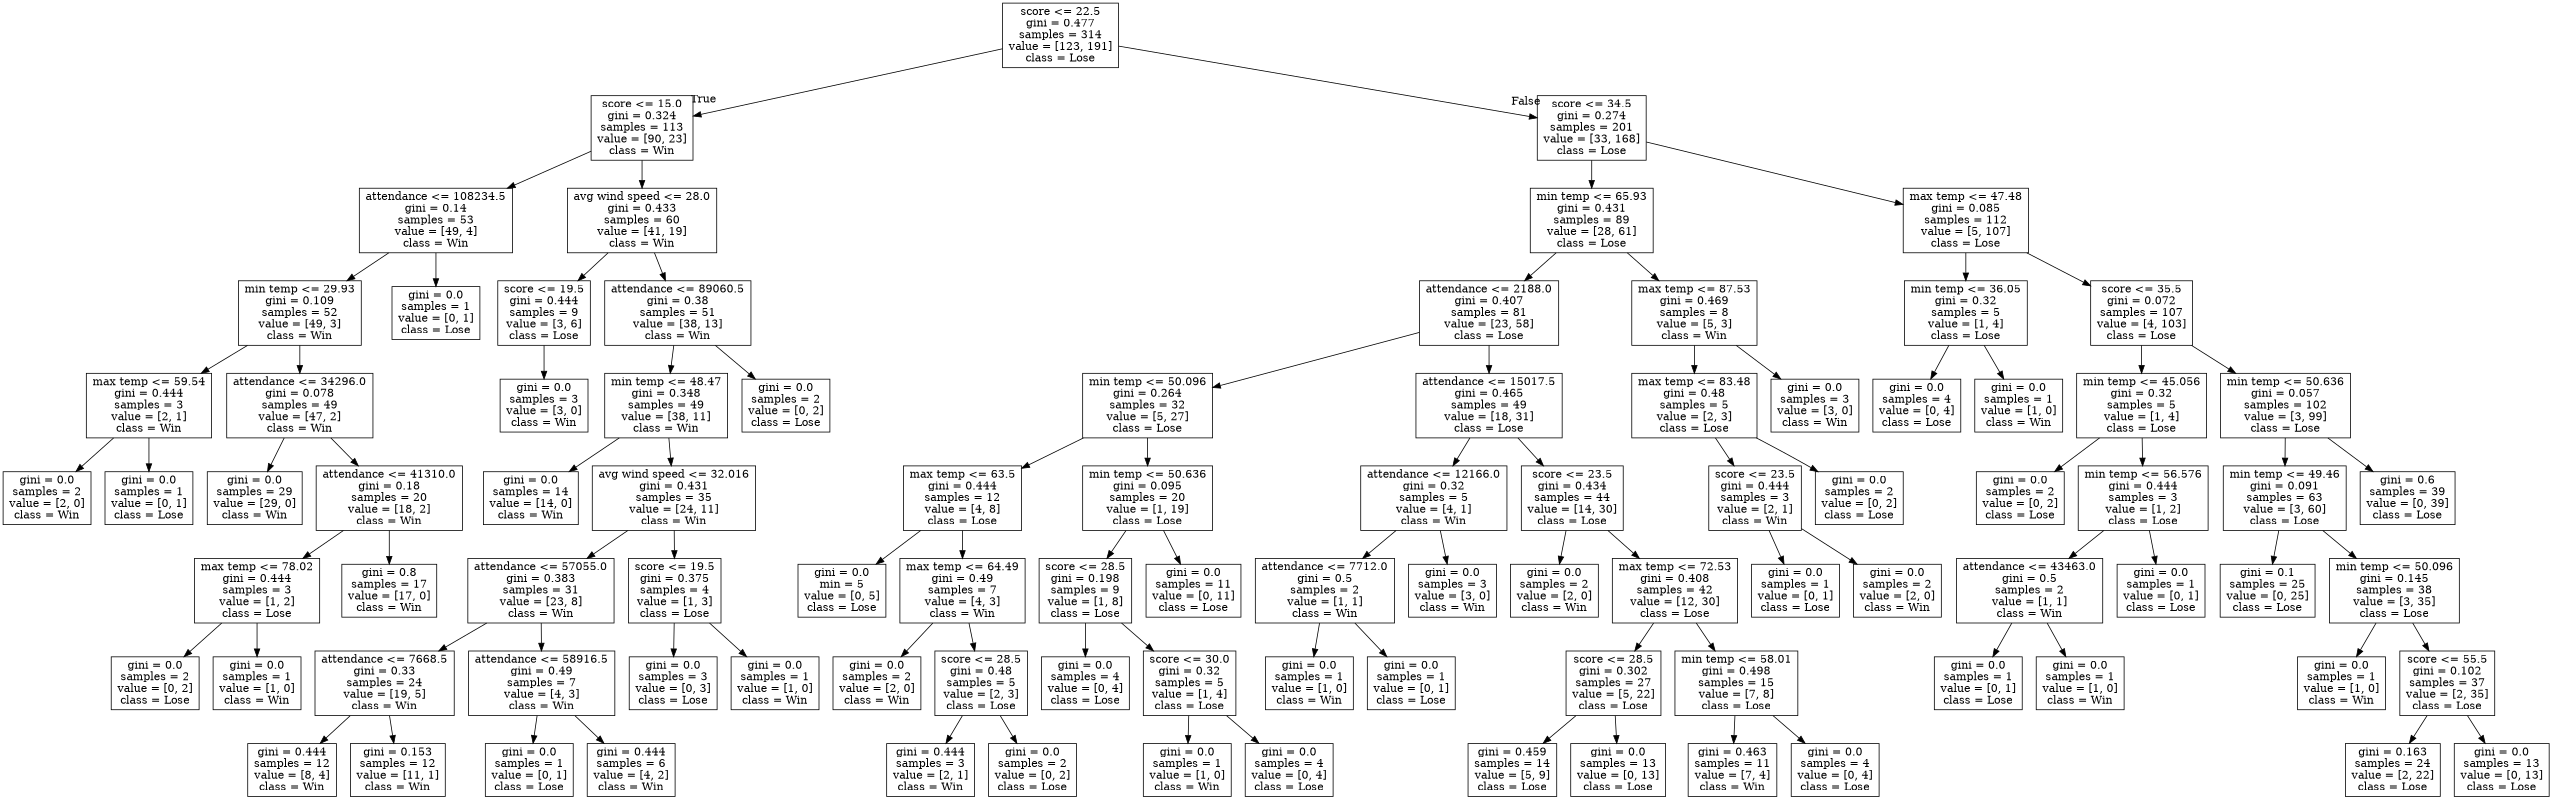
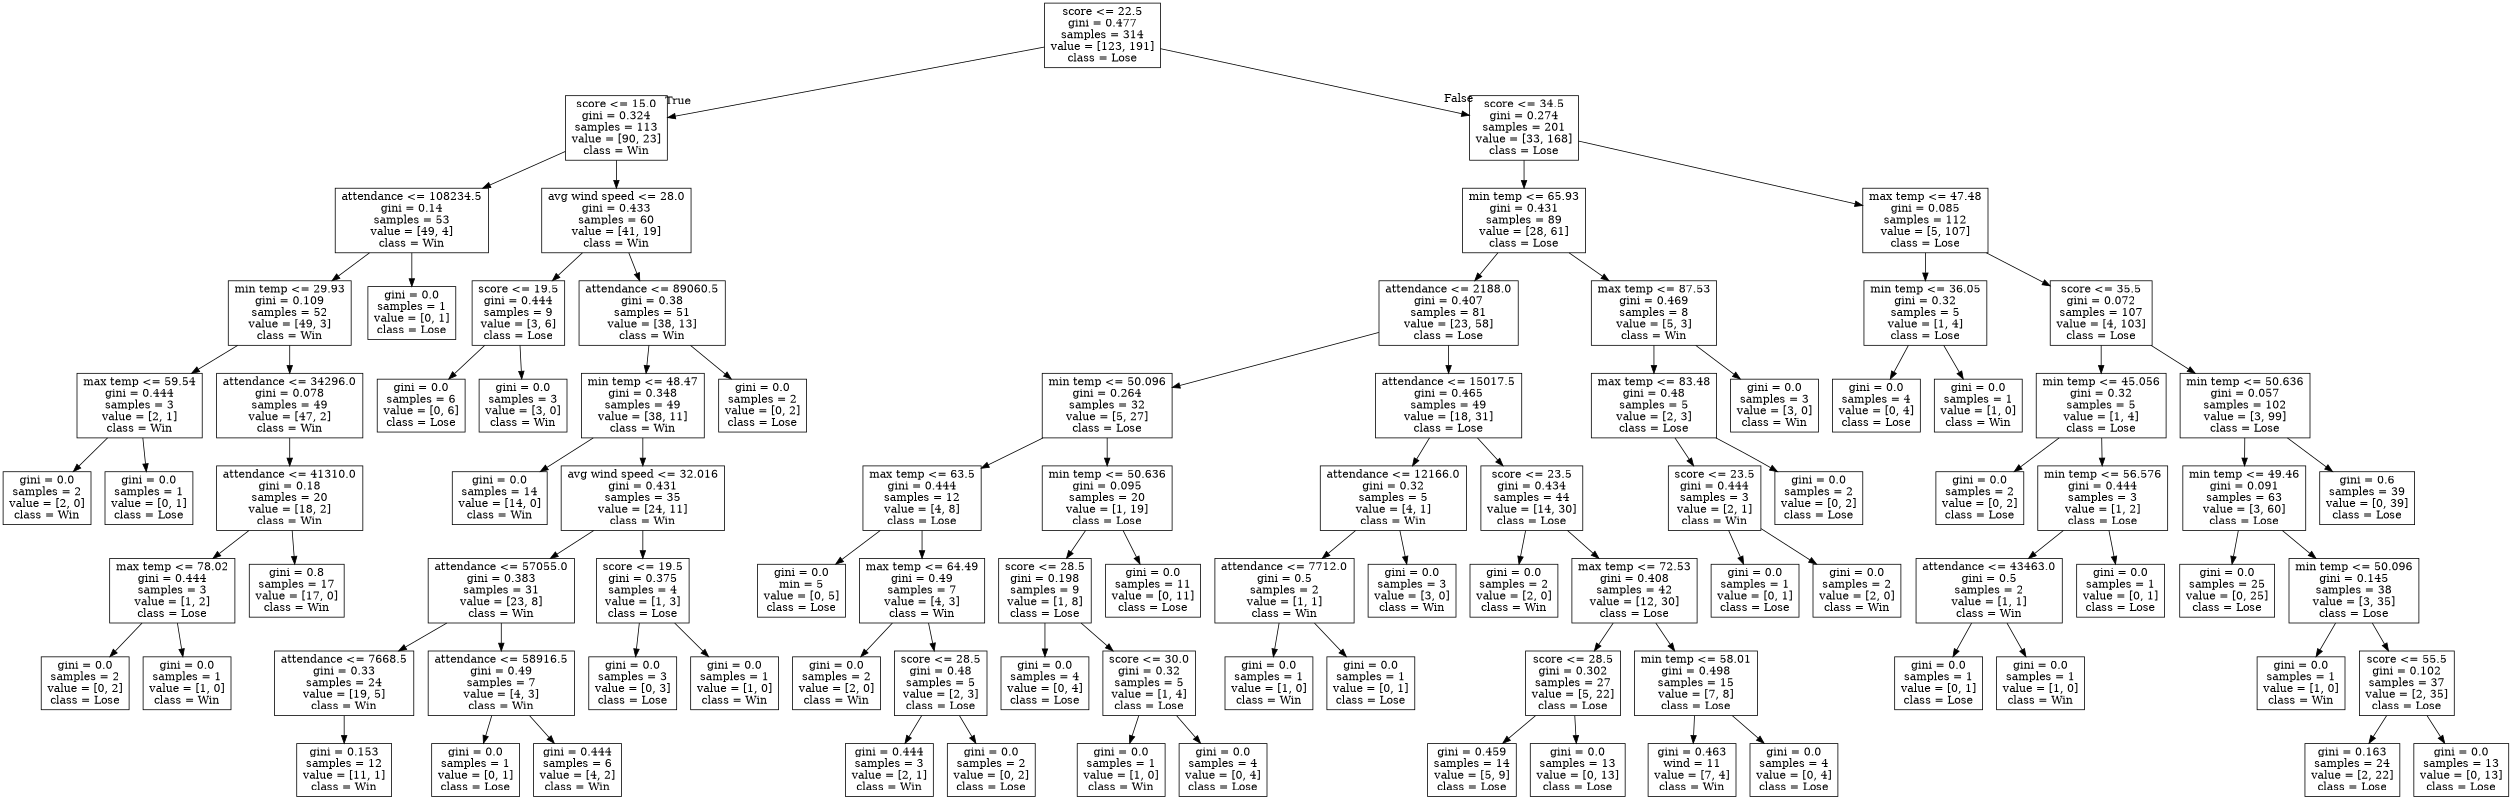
none -> (421, 406)
(255, 498) -> none
(2268, 591) -> (2227, 591)
(292, 770) -> none
(1732, 770) -> (1692, 770)
